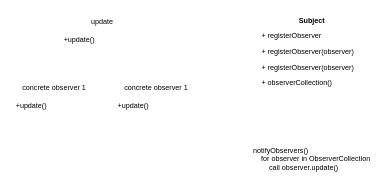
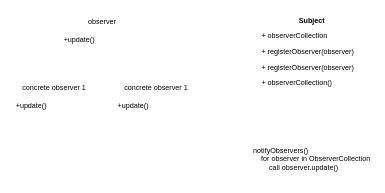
(102, 22) -> (102, 22)
(296, 36) -> (298, 36)
